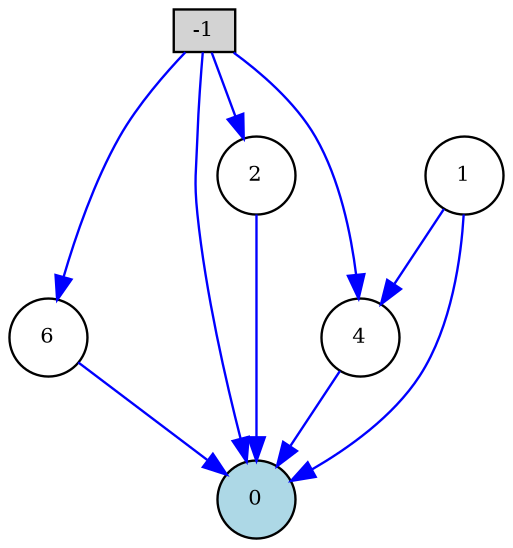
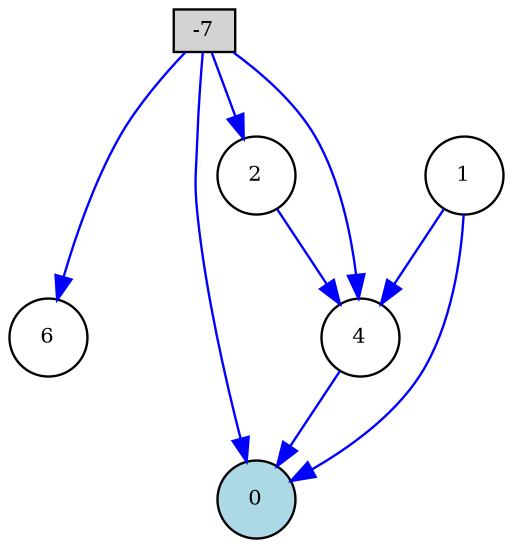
(204, 31) -> (204, 31)
(256, 326) -> (302, 246)
(143, 411) -> none
